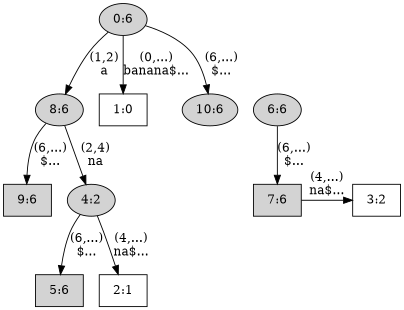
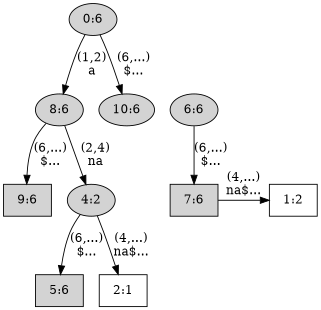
(123, 110) -> none
(377, 200) -> (293, 200)
